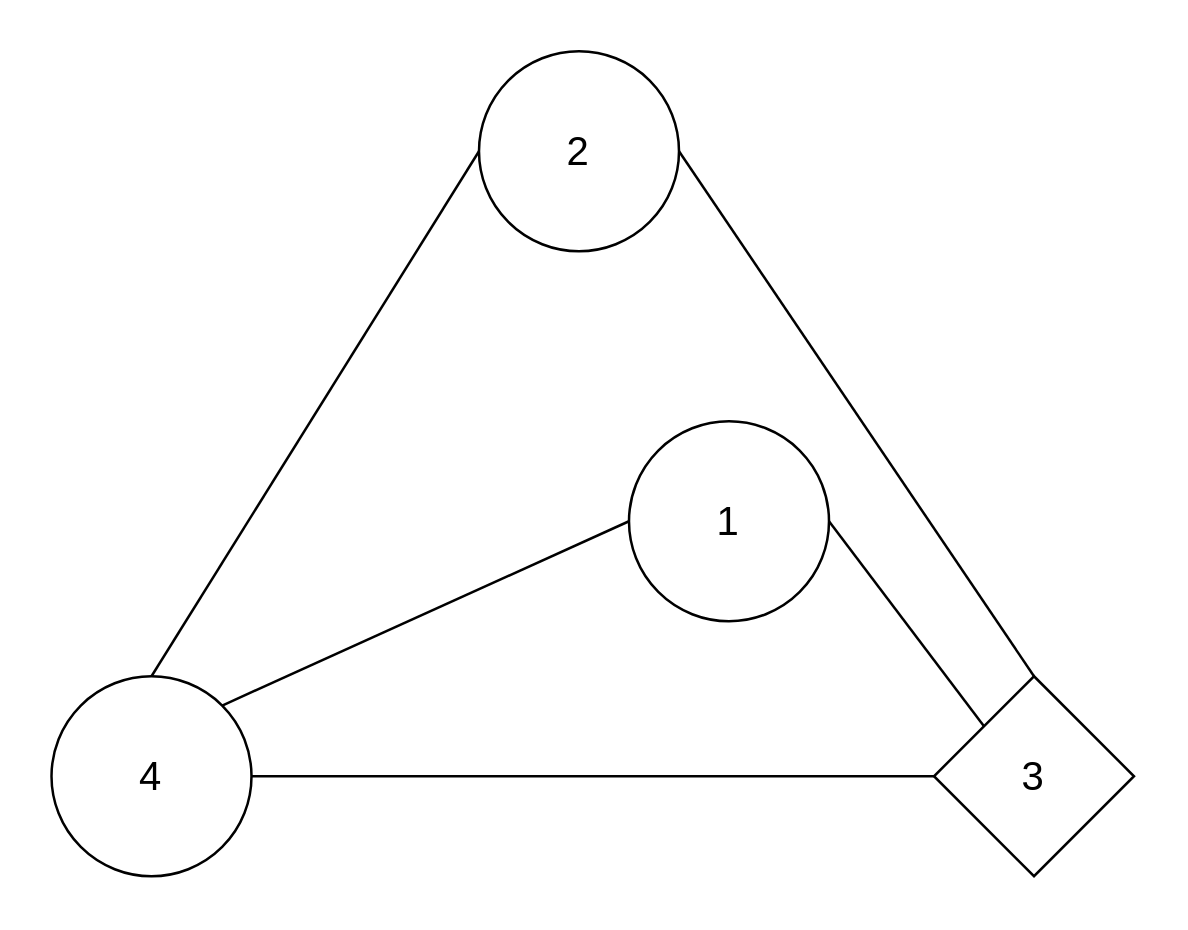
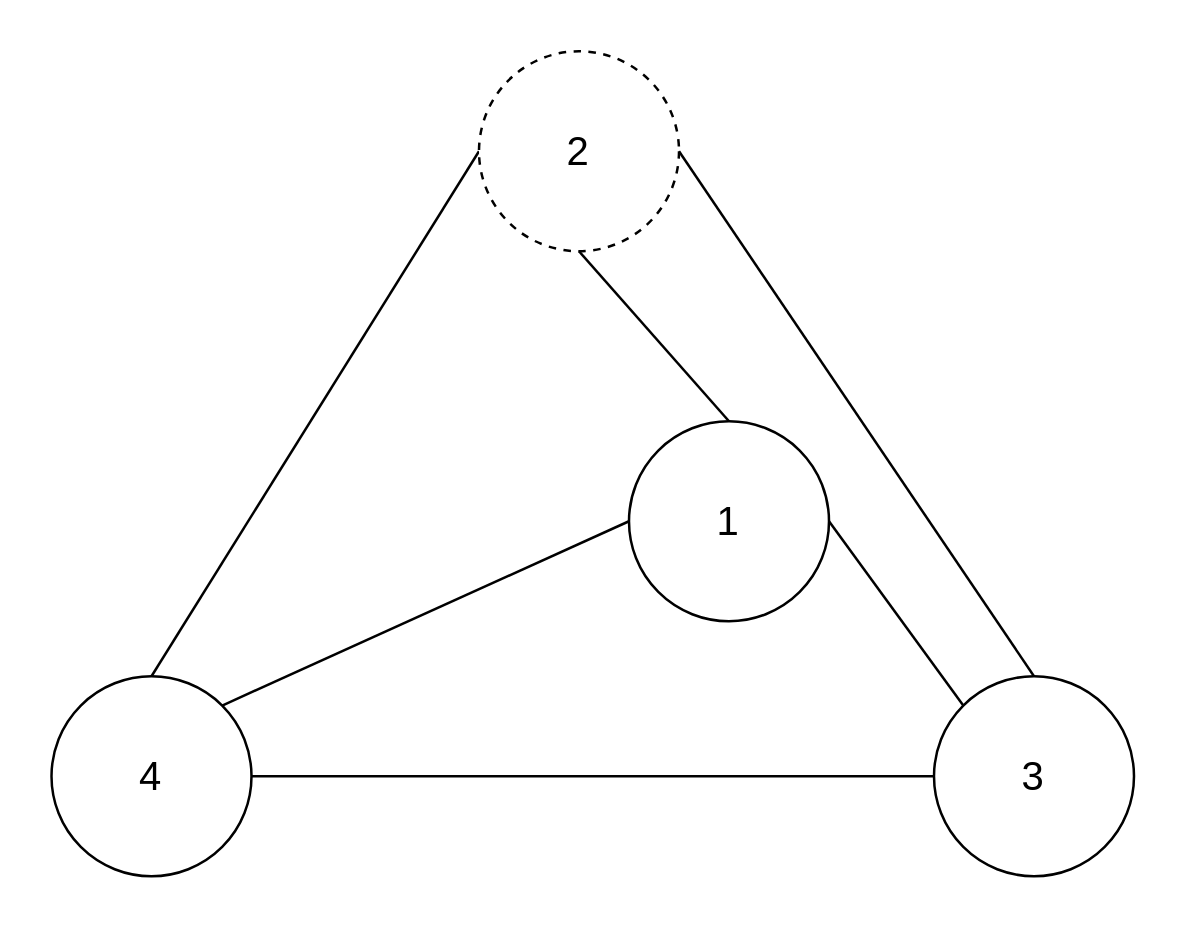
(579, 151) -> (579, 151)
none -> (653, 335)
(1034, 776) -> (1034, 776)
